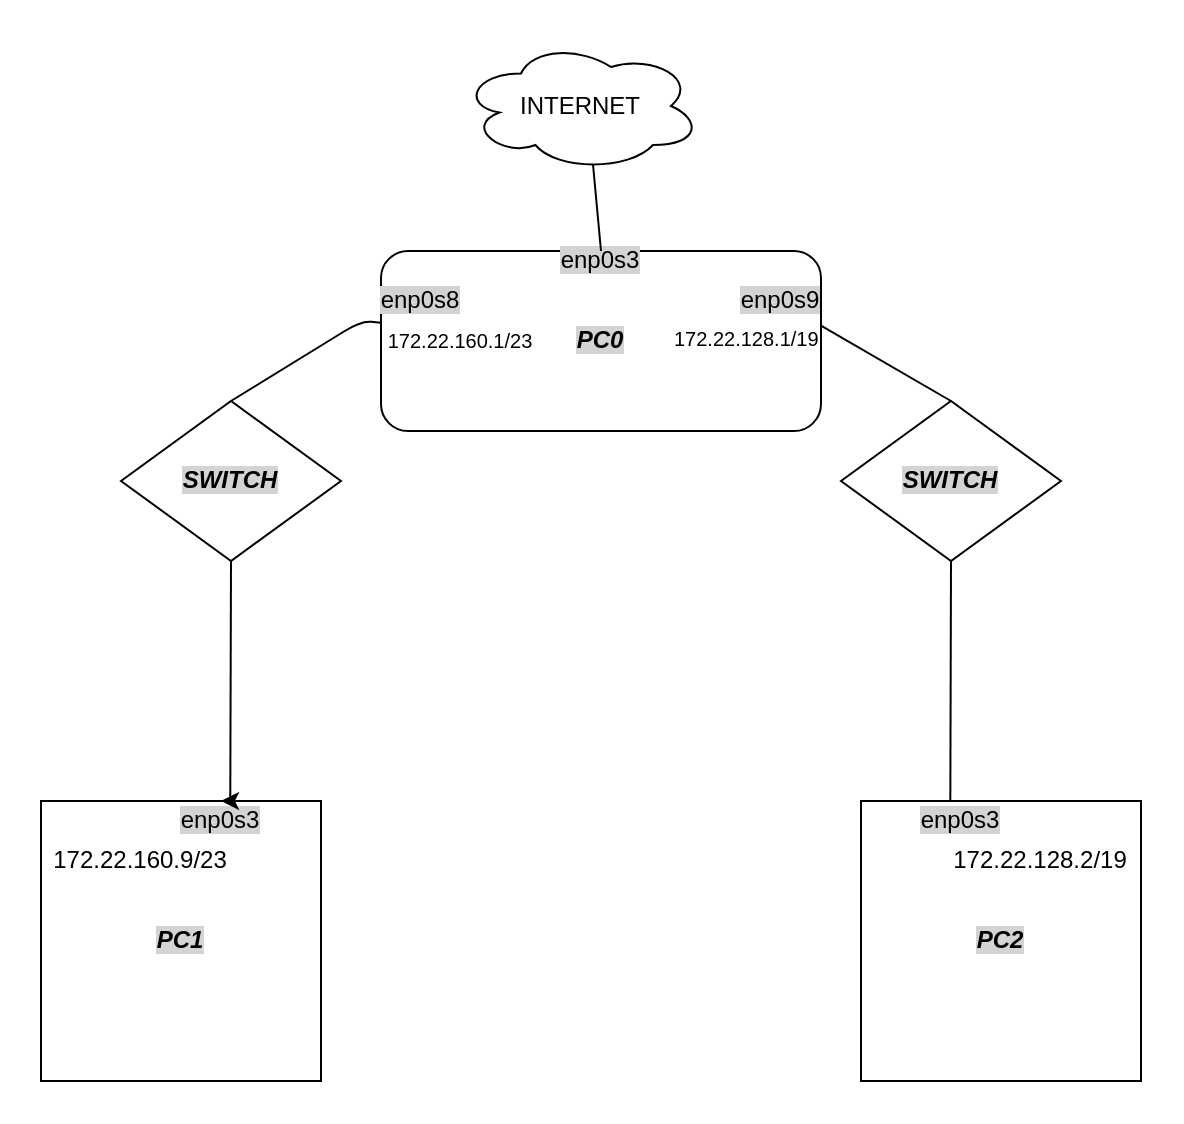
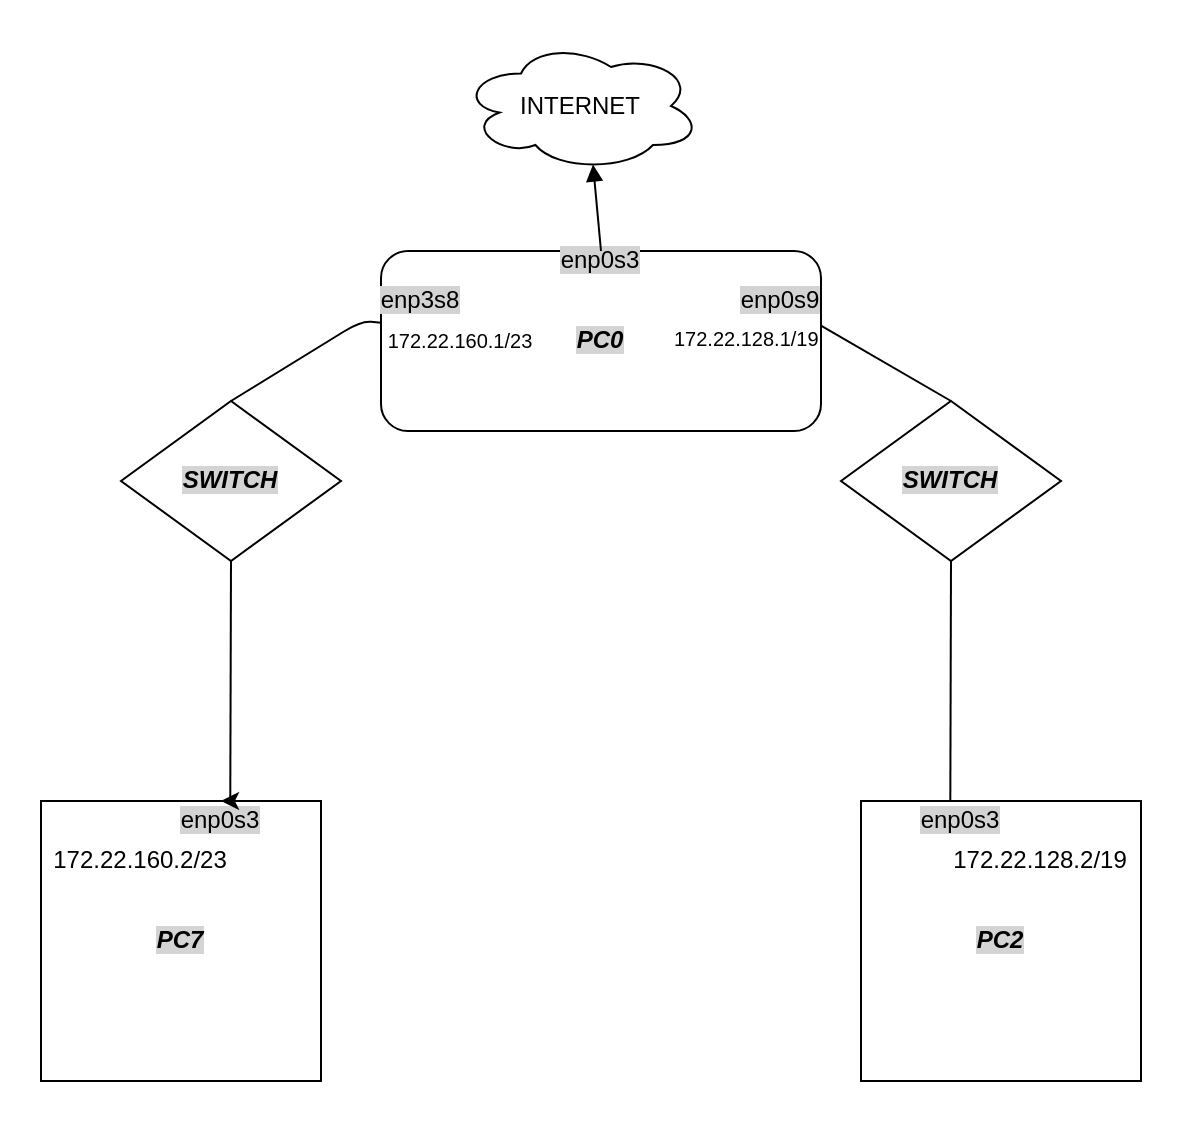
(594, 174) -> (595, 182)
(421, 301) -> (421, 301)
(141, 861) -> (141, 861)
(181, 941) -> (181, 941)
